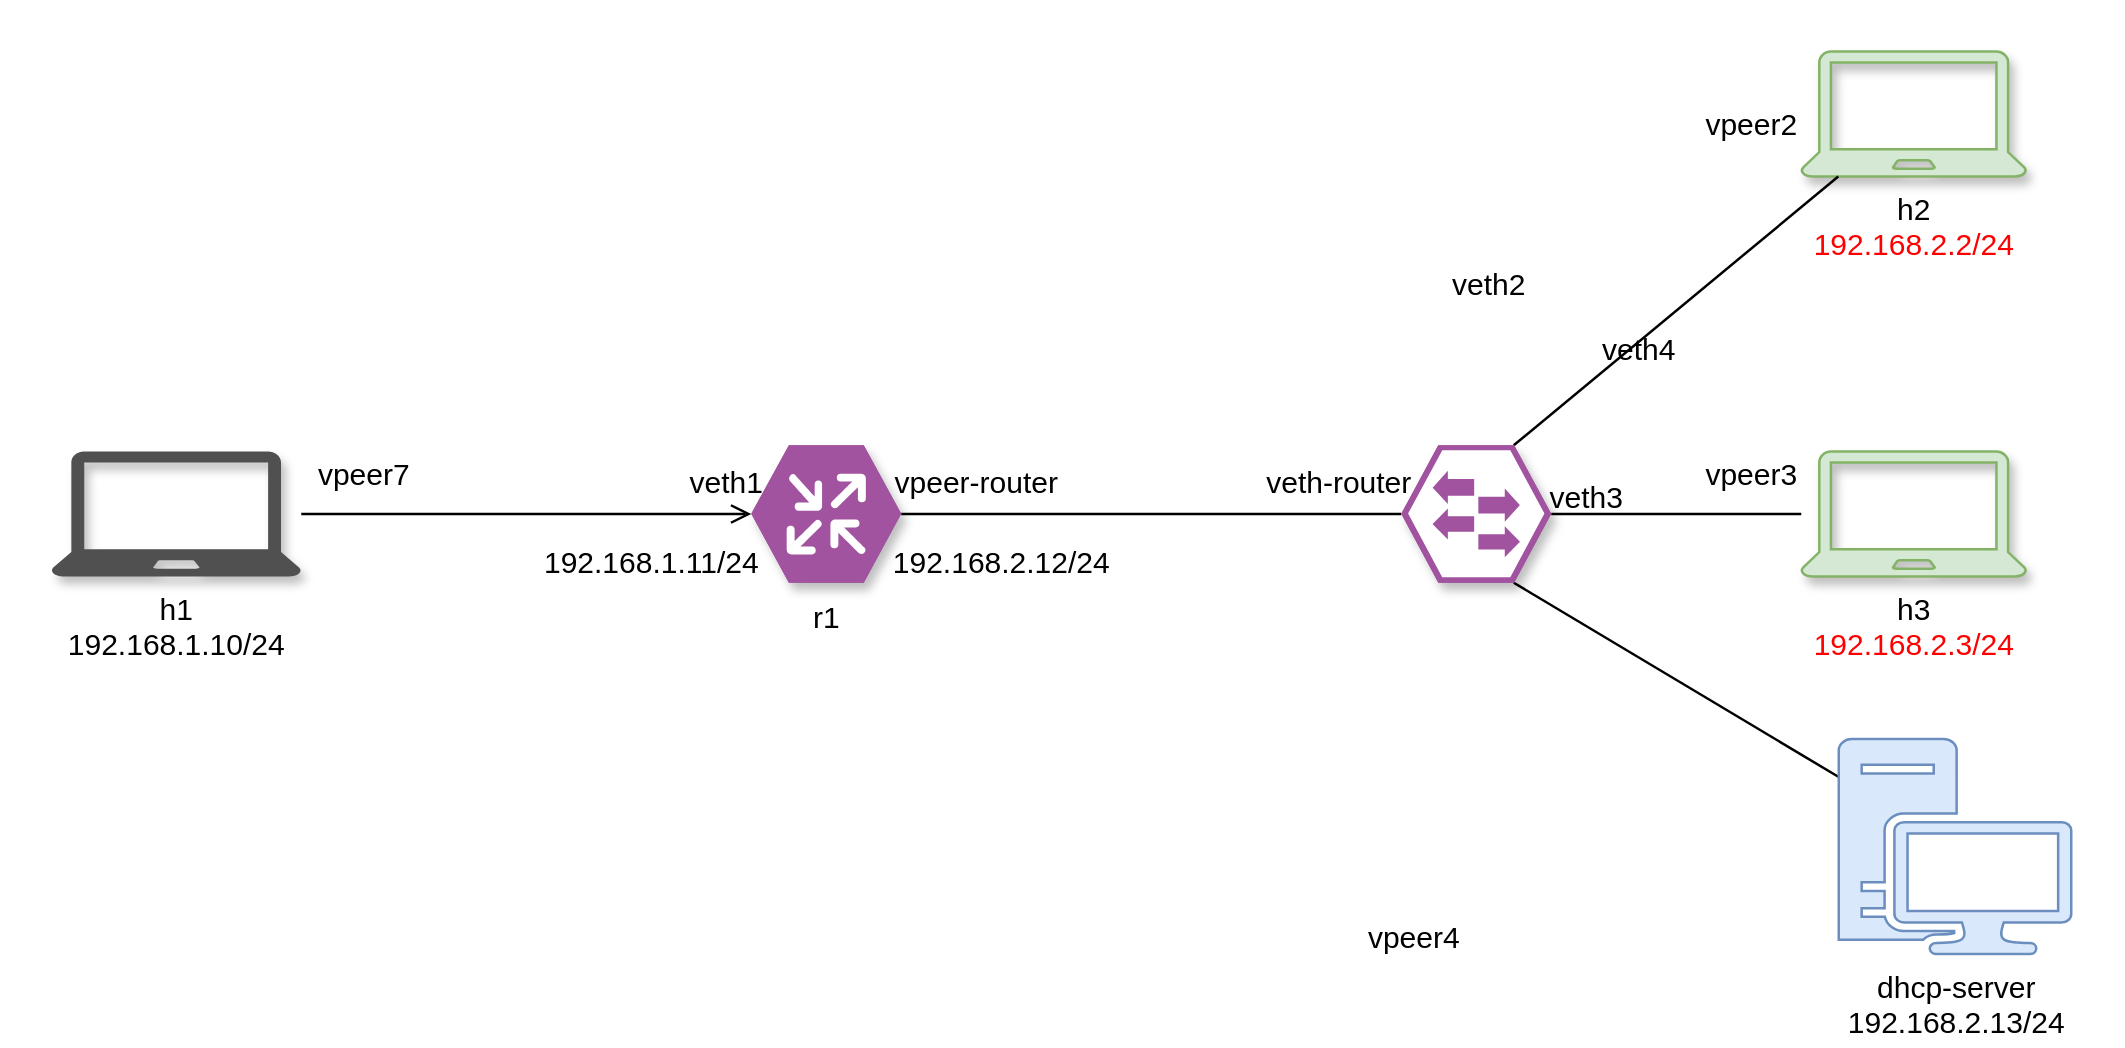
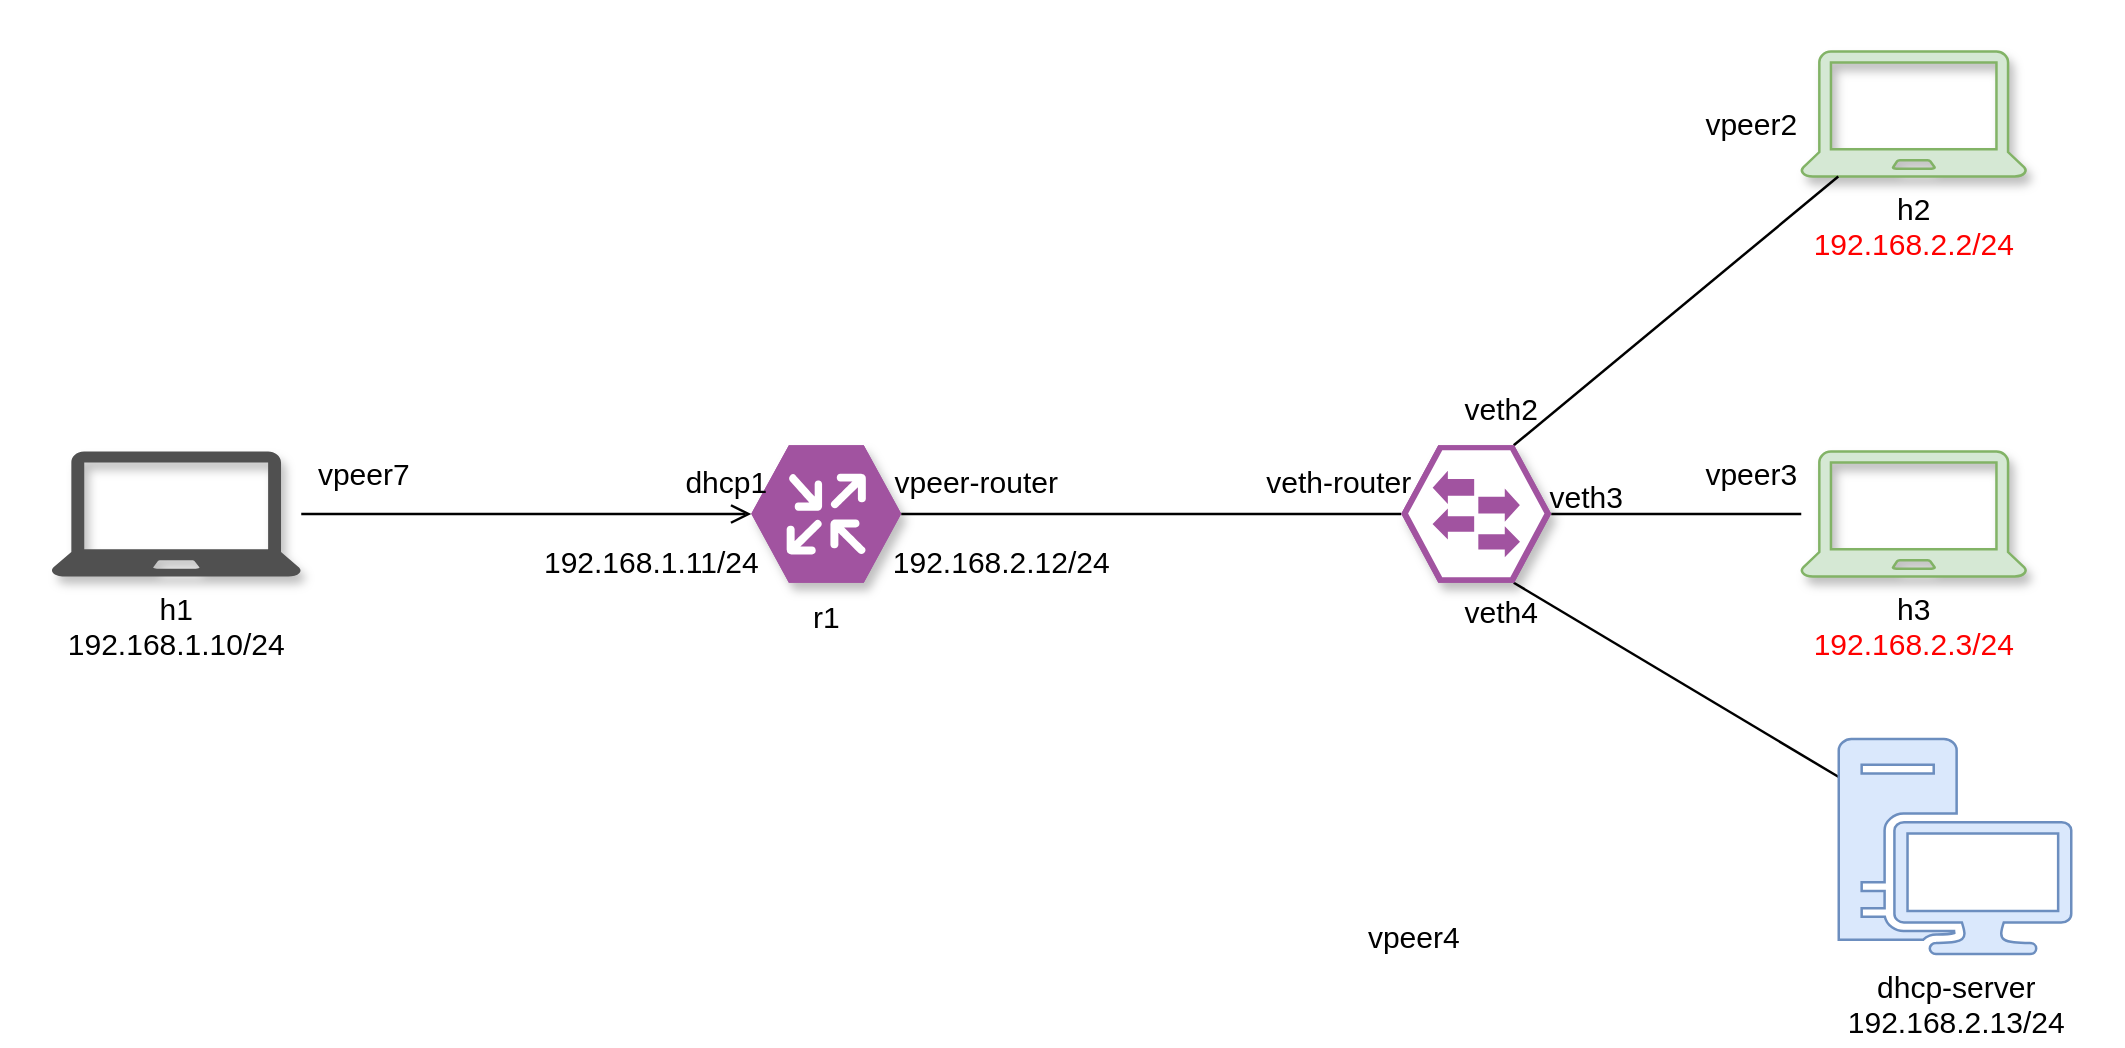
(1489, 286) -> (1501, 411)
(1639, 351) -> (1501, 614)
(728, 484) -> (728, 484)
